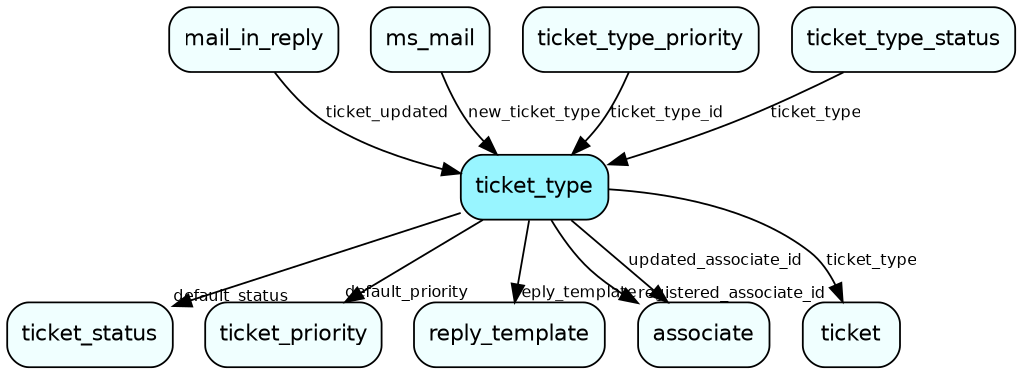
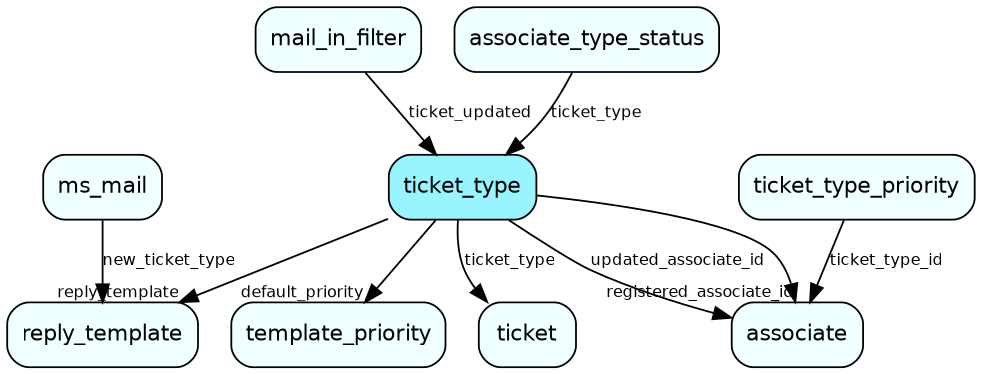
(254, 40) -> (338, 40)
(904, 40) -> (587, 40)
(459, 109) -> (103, 252)
(610, 109) -> (830, 253)
(90, 335) -> none
(293, 335) -> (338, 335)
